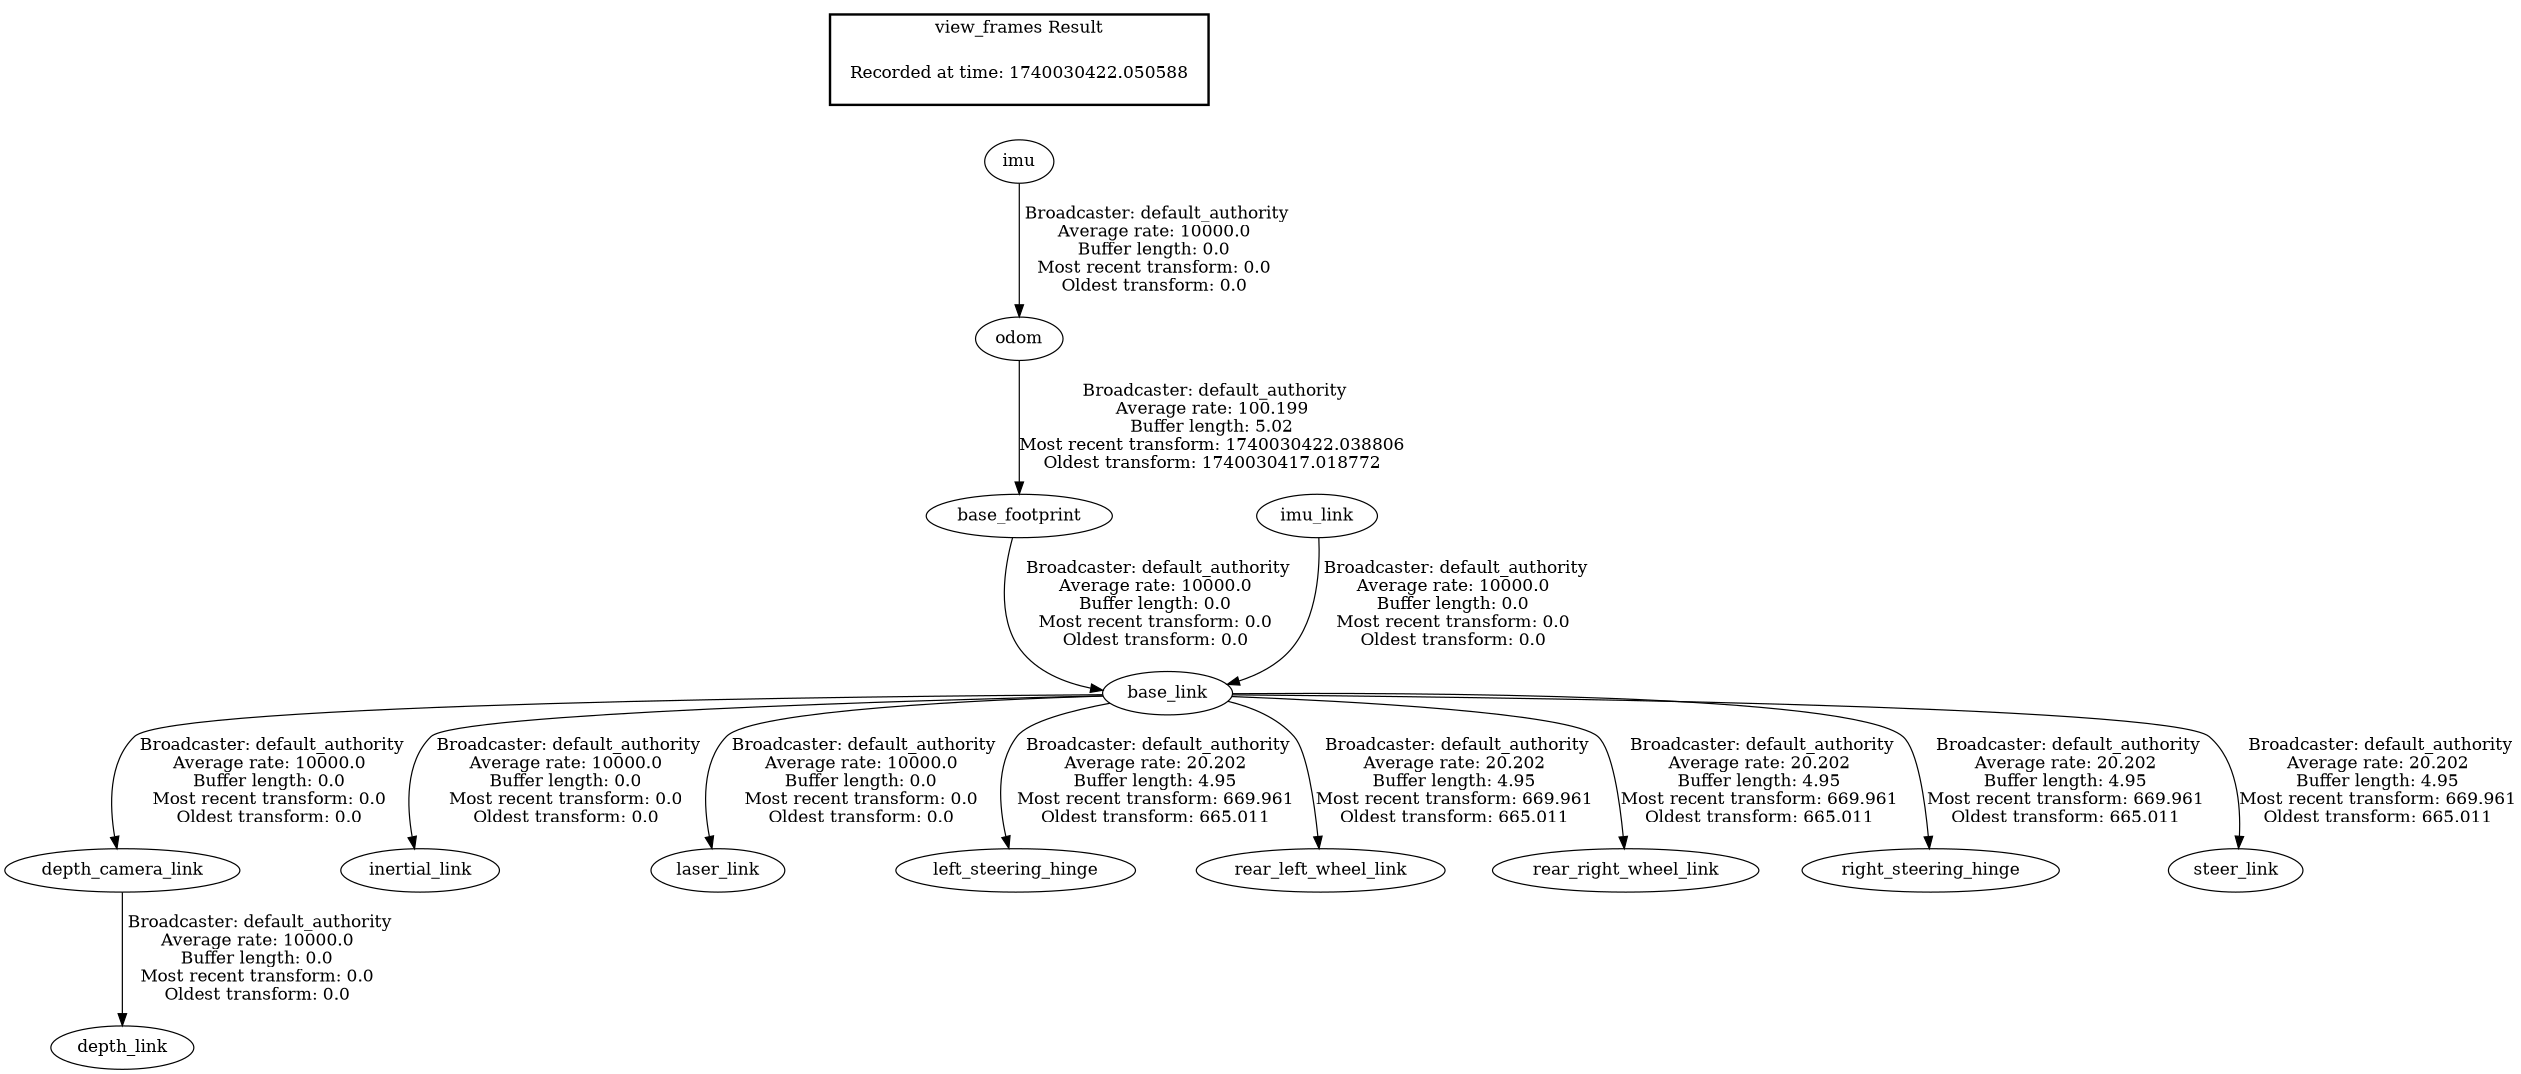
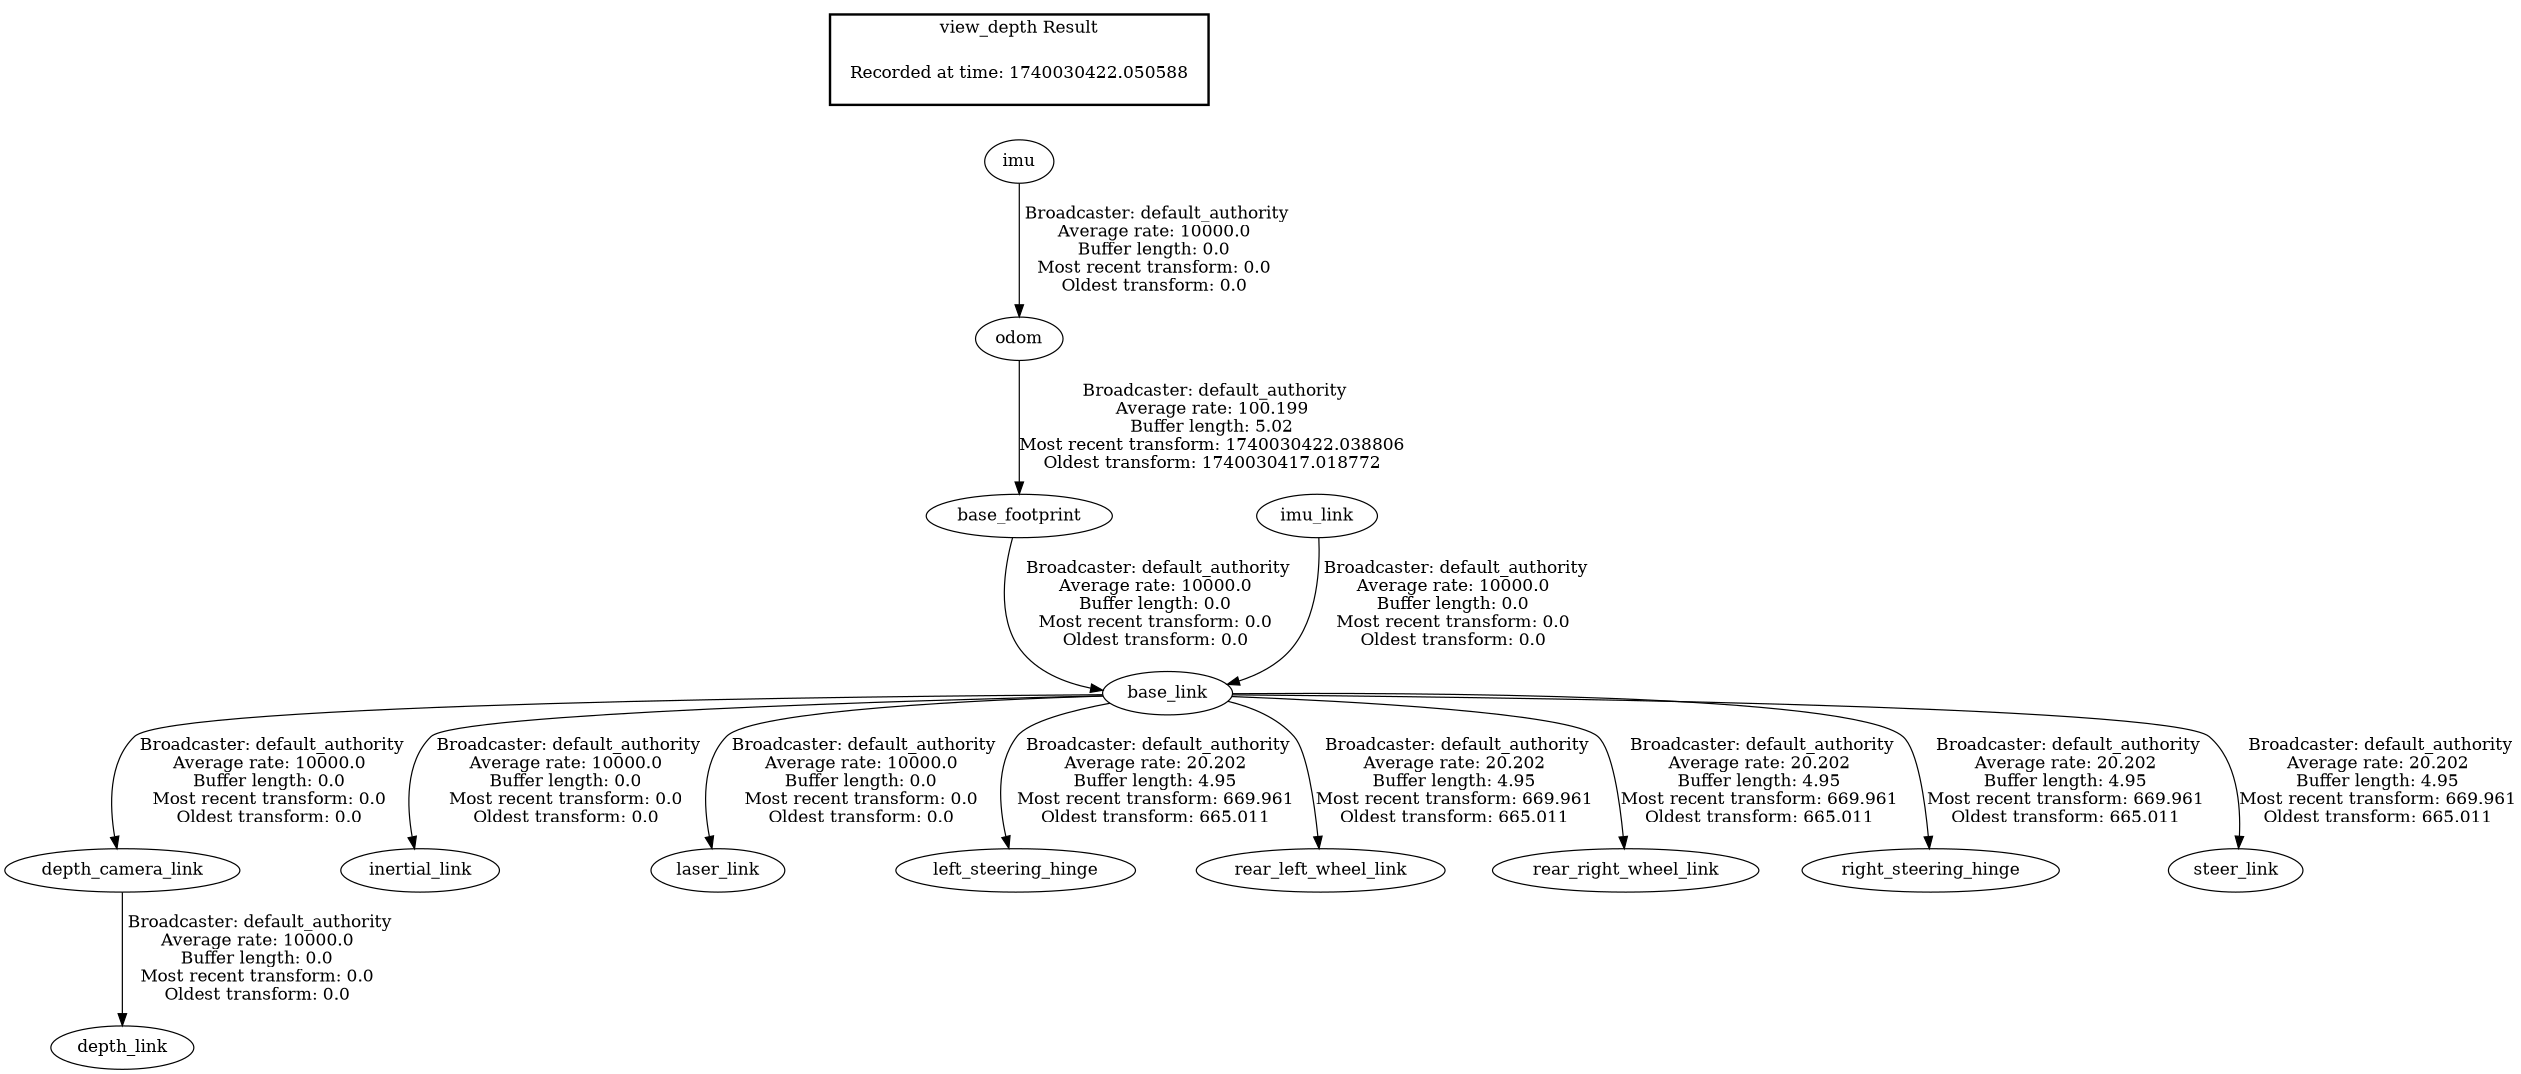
(1019, 28) -> (1019, 28)
